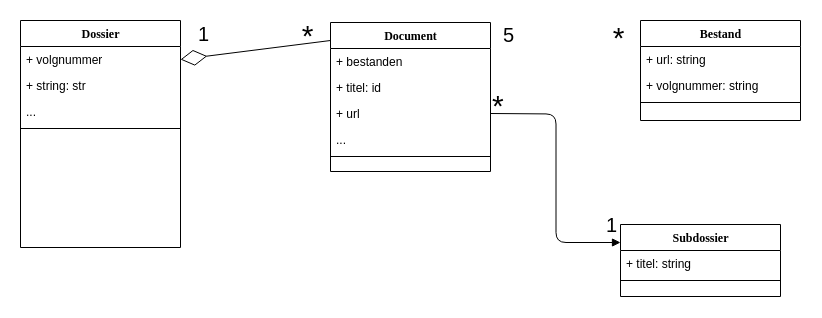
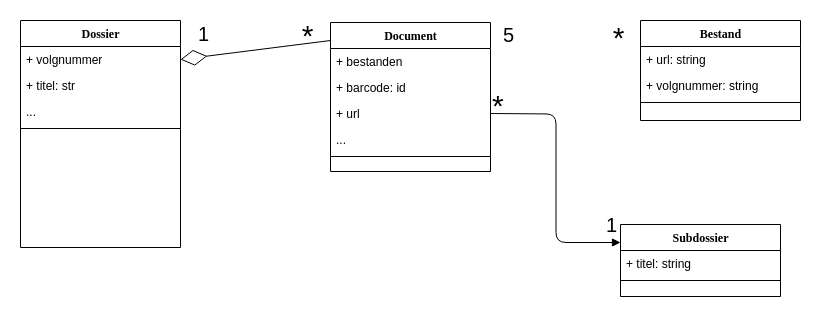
(64, 87) -> (59, 87)
(364, 89) -> (374, 89)
